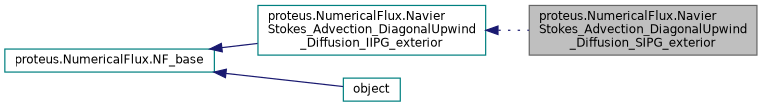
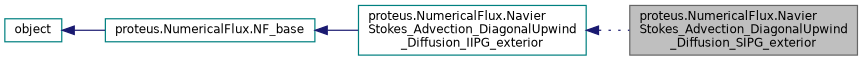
(284, 80) -> (90, 30)
